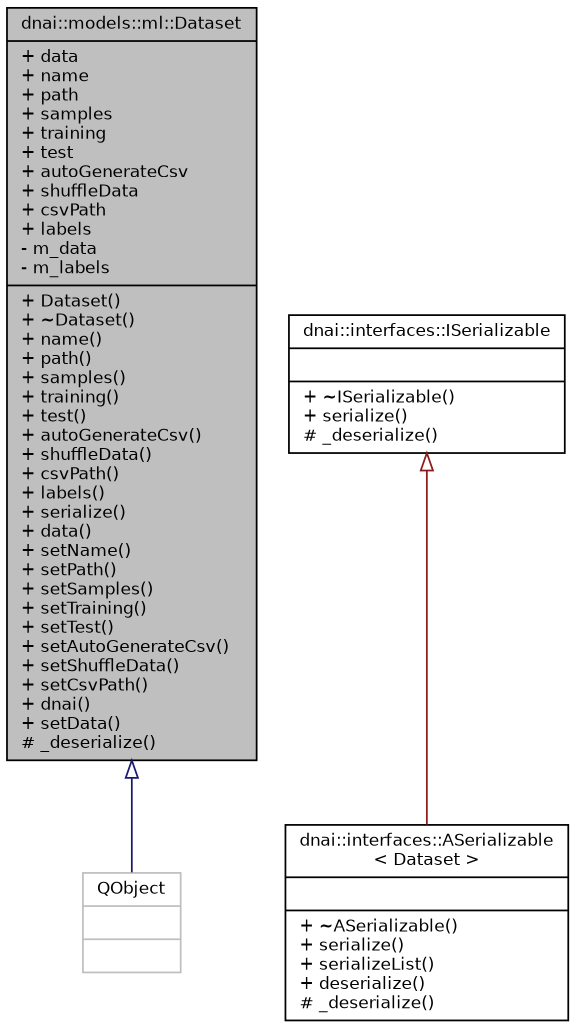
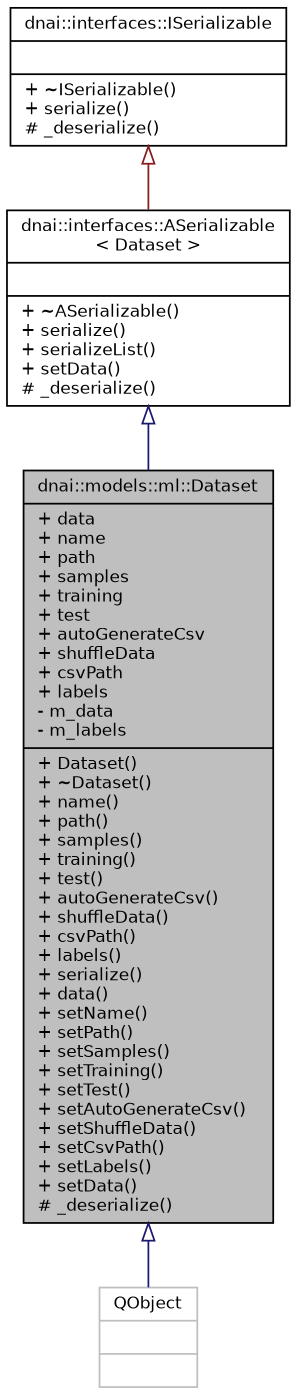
none -> (148, 447)
(56, 704) -> (95, 1167)
(363, 984) -> (72, 369)
